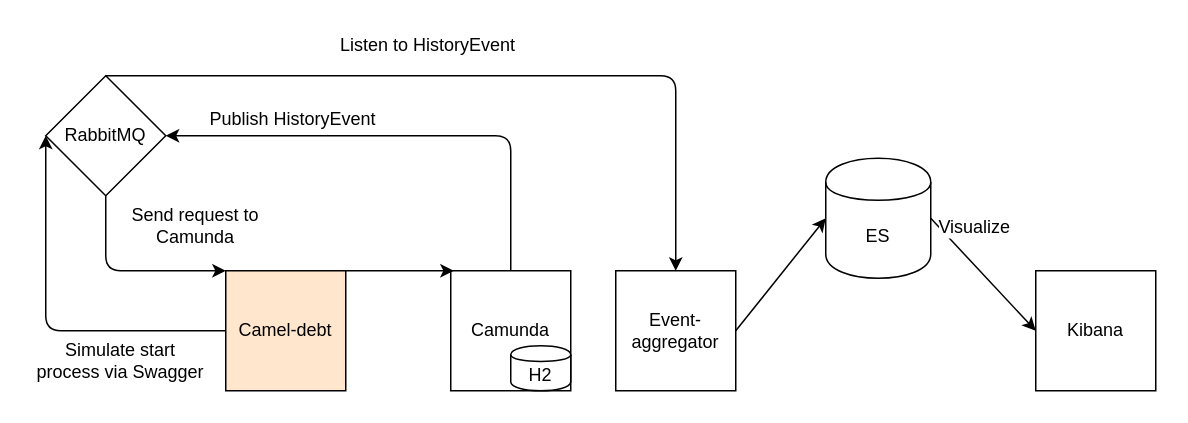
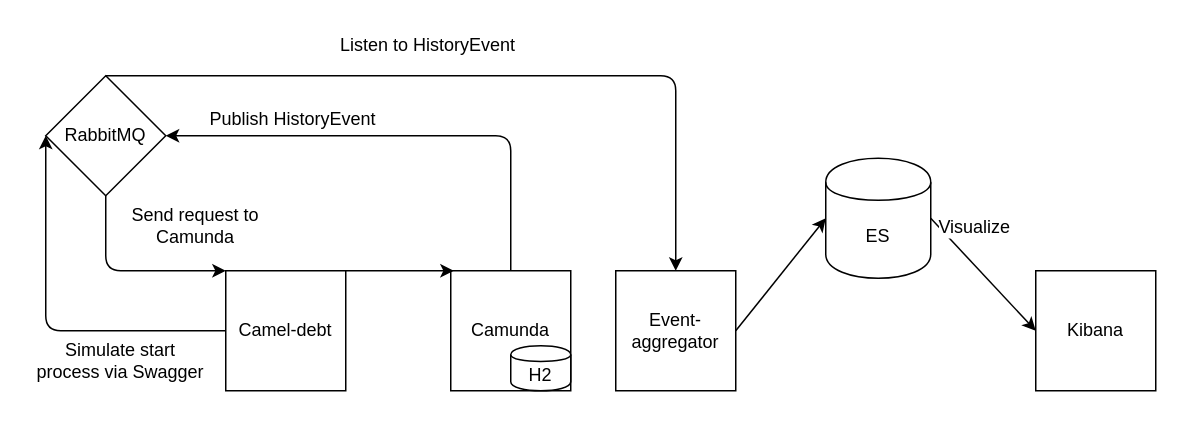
(286, 331) -> (286, 331)
